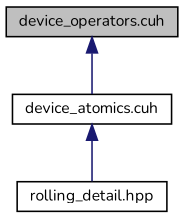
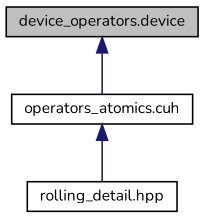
(92, 22) -> (102, 22)
(92, 109) -> (102, 109)
